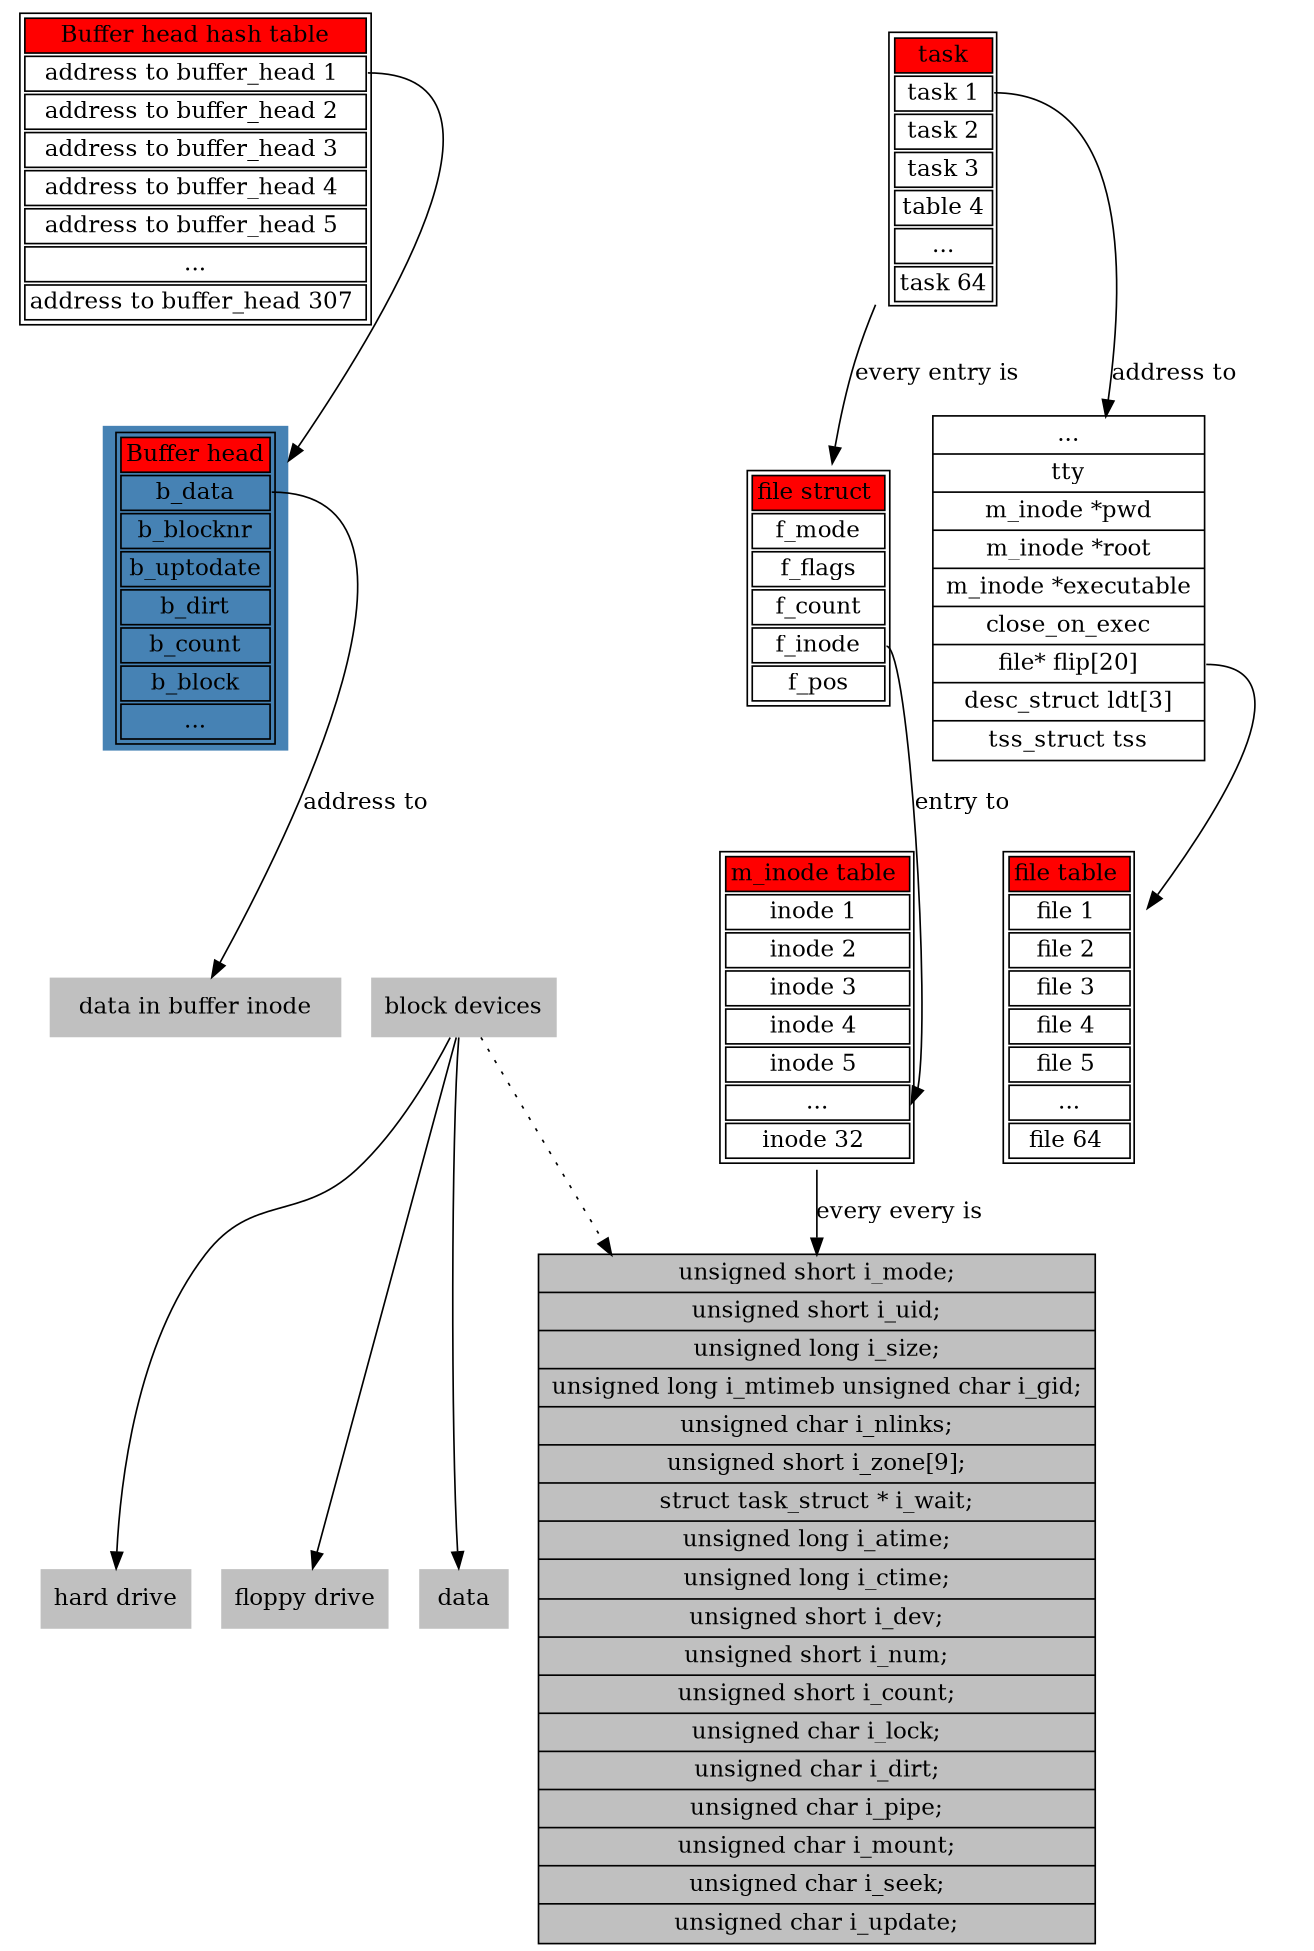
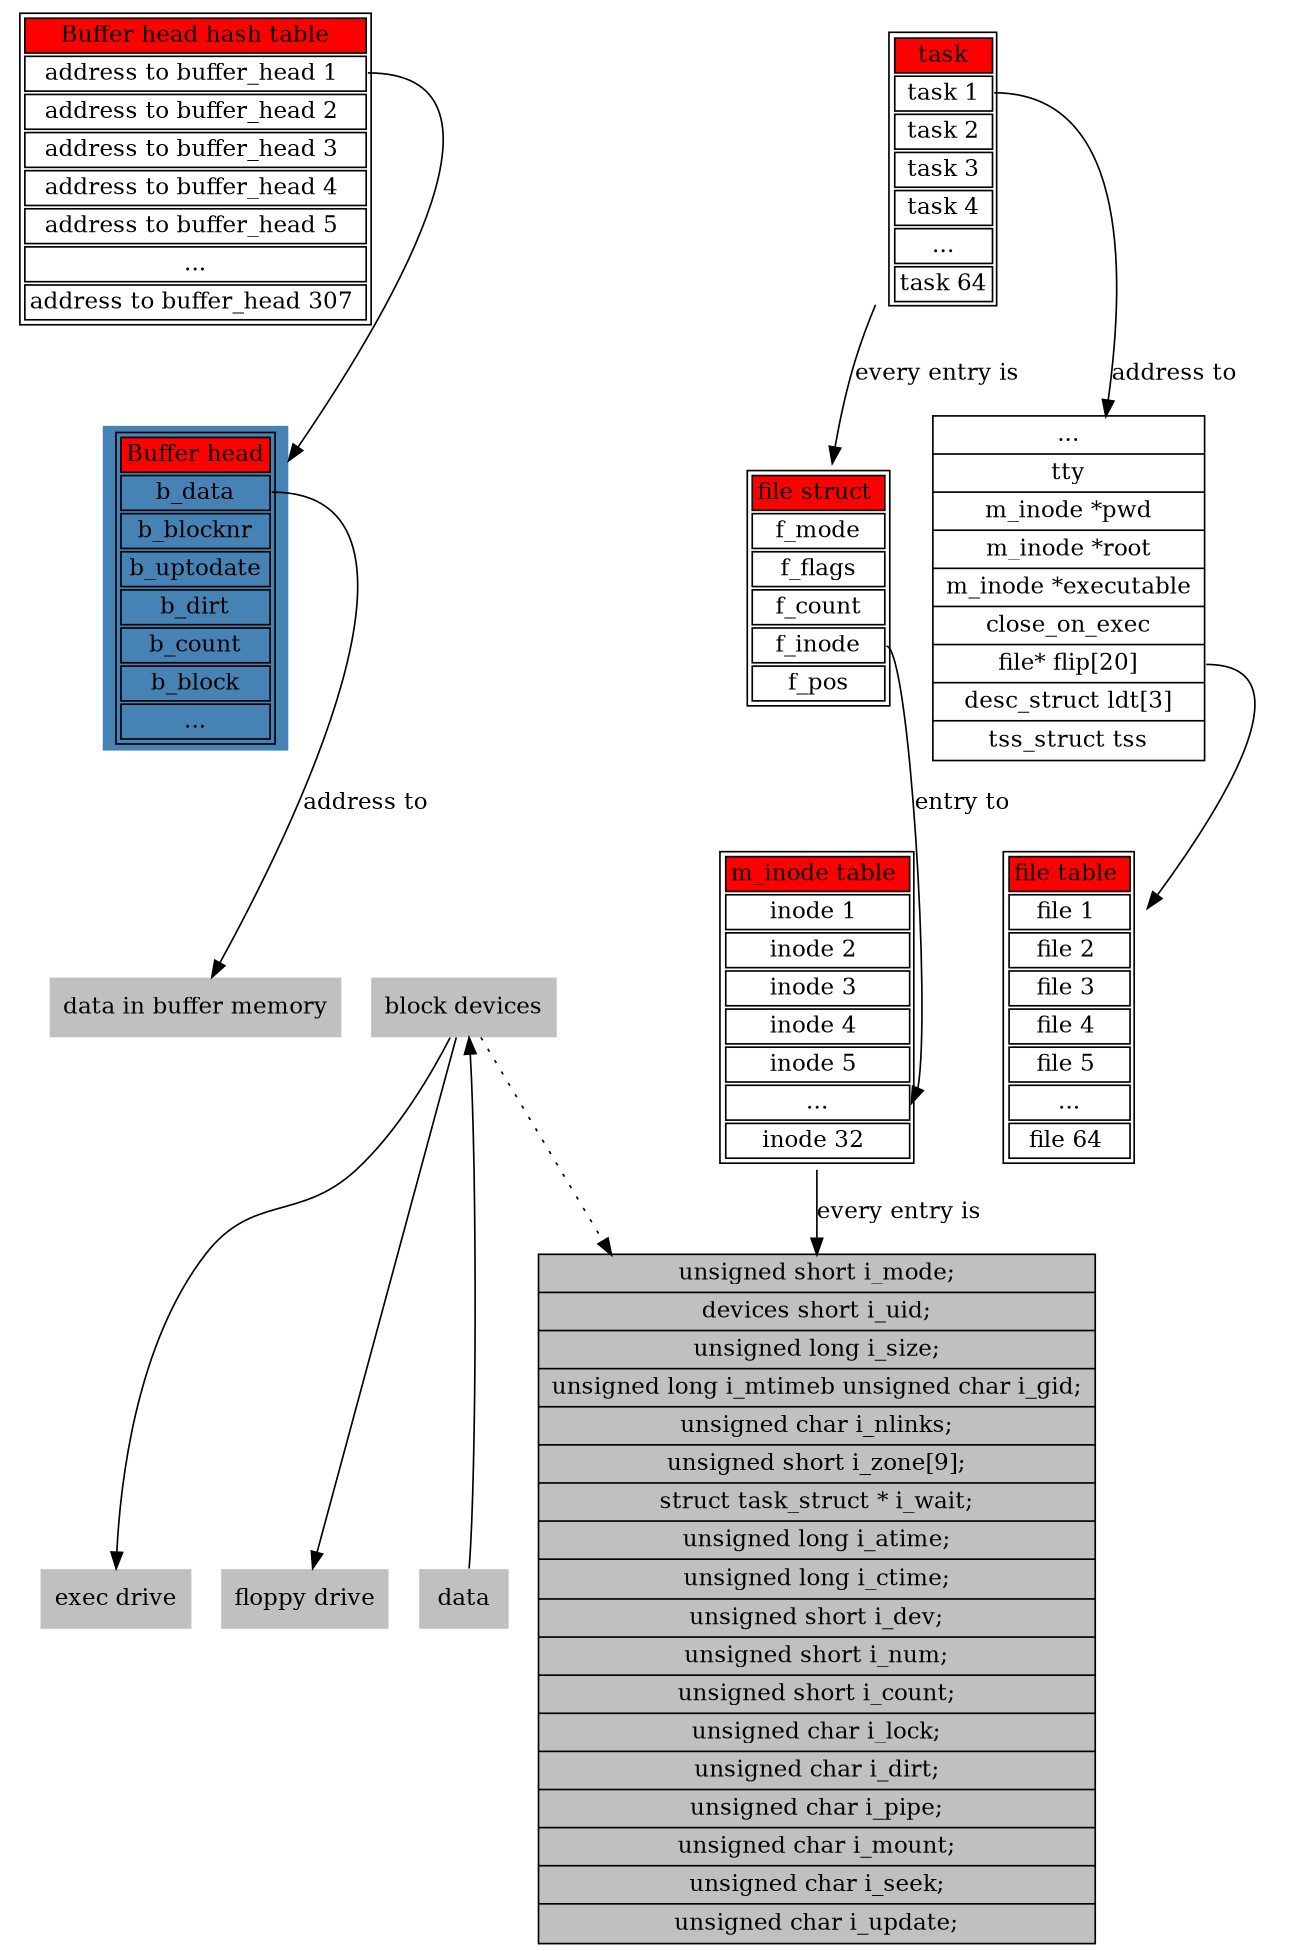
(944, 207) -> (944, 207)
(196, 1007) -> (196, 1007)
(900, 1212) -> (900, 1212)
(453, 1294) -> (475, 1311)
(817, 1311) -> (817, 1311)
(116, 1599) -> (116, 1599)
